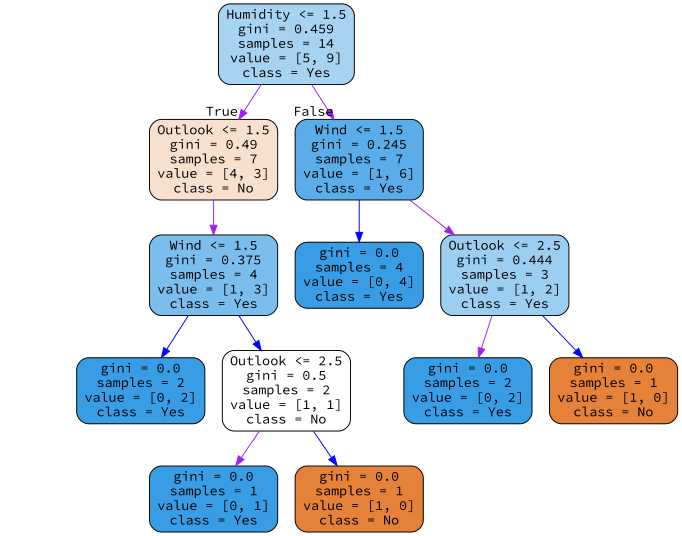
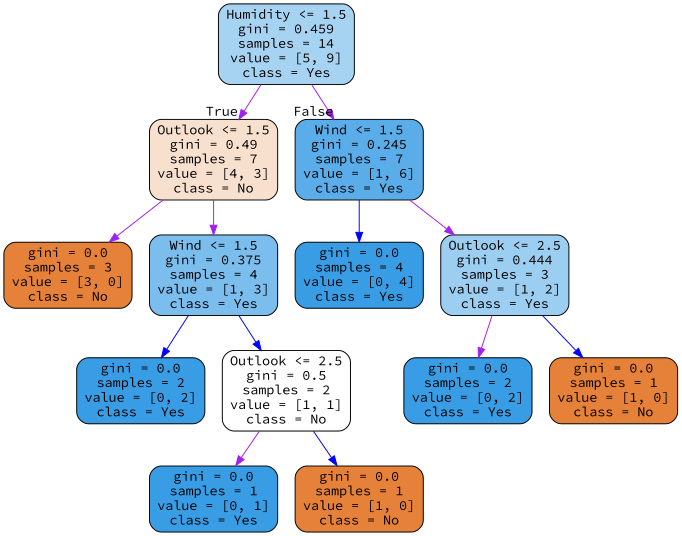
none -> (68, 275)
